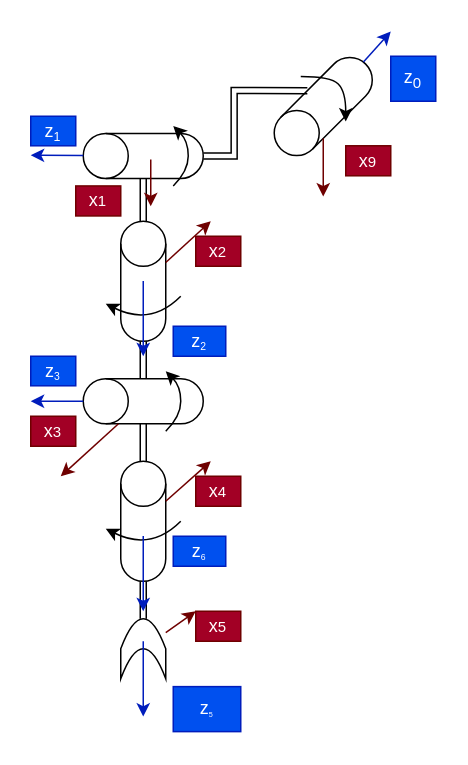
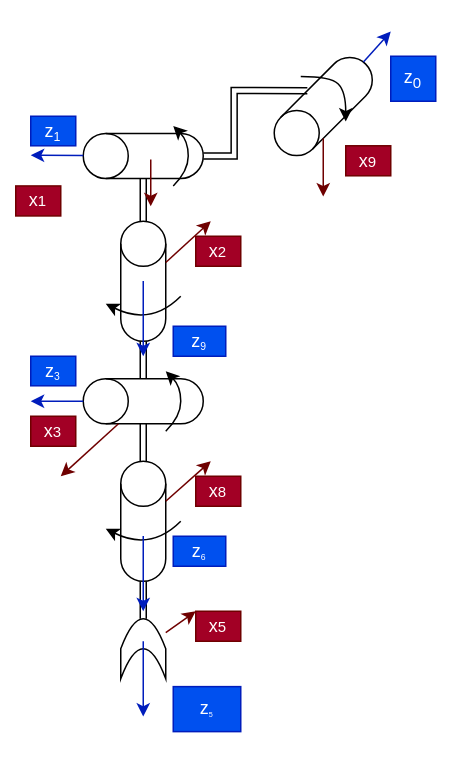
(98, 201) -> (38, 201)
(200, 341) -> (200, 341)
(218, 491) -> (218, 491)
